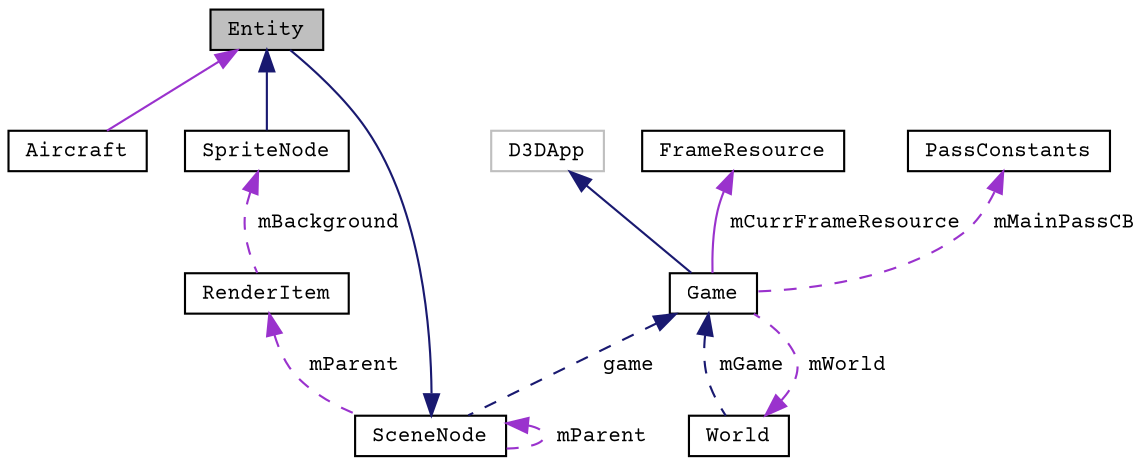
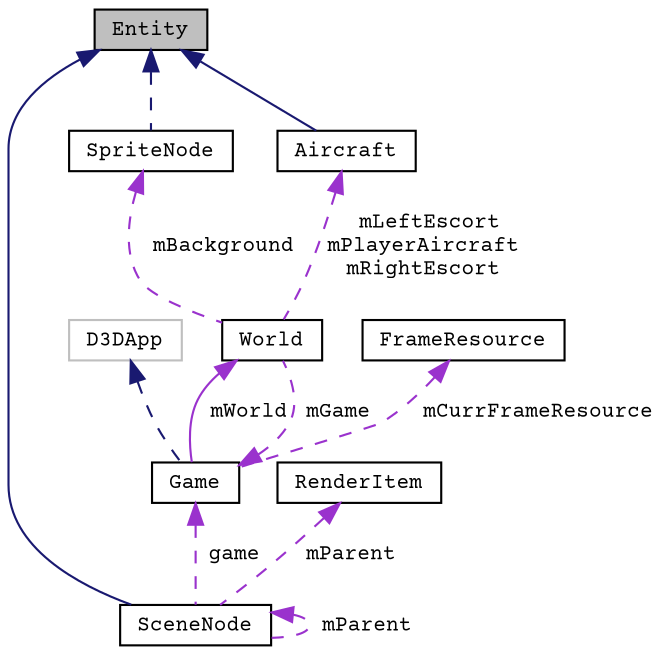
(163, 96) -> (258, 96)
(267, 101) -> (151, 101)
(1009, 151) -> none
(402, 203) -> (9, 348)
(639, 229) -> (156, 424)
(714, 232) -> (344, 435)
(245, 233) -> (141, 281)
none -> (314, 258)
(793, 351) -> (193, 413)
(562, 369) -> (196, 565)
(707, 378) -> (293, 414)
